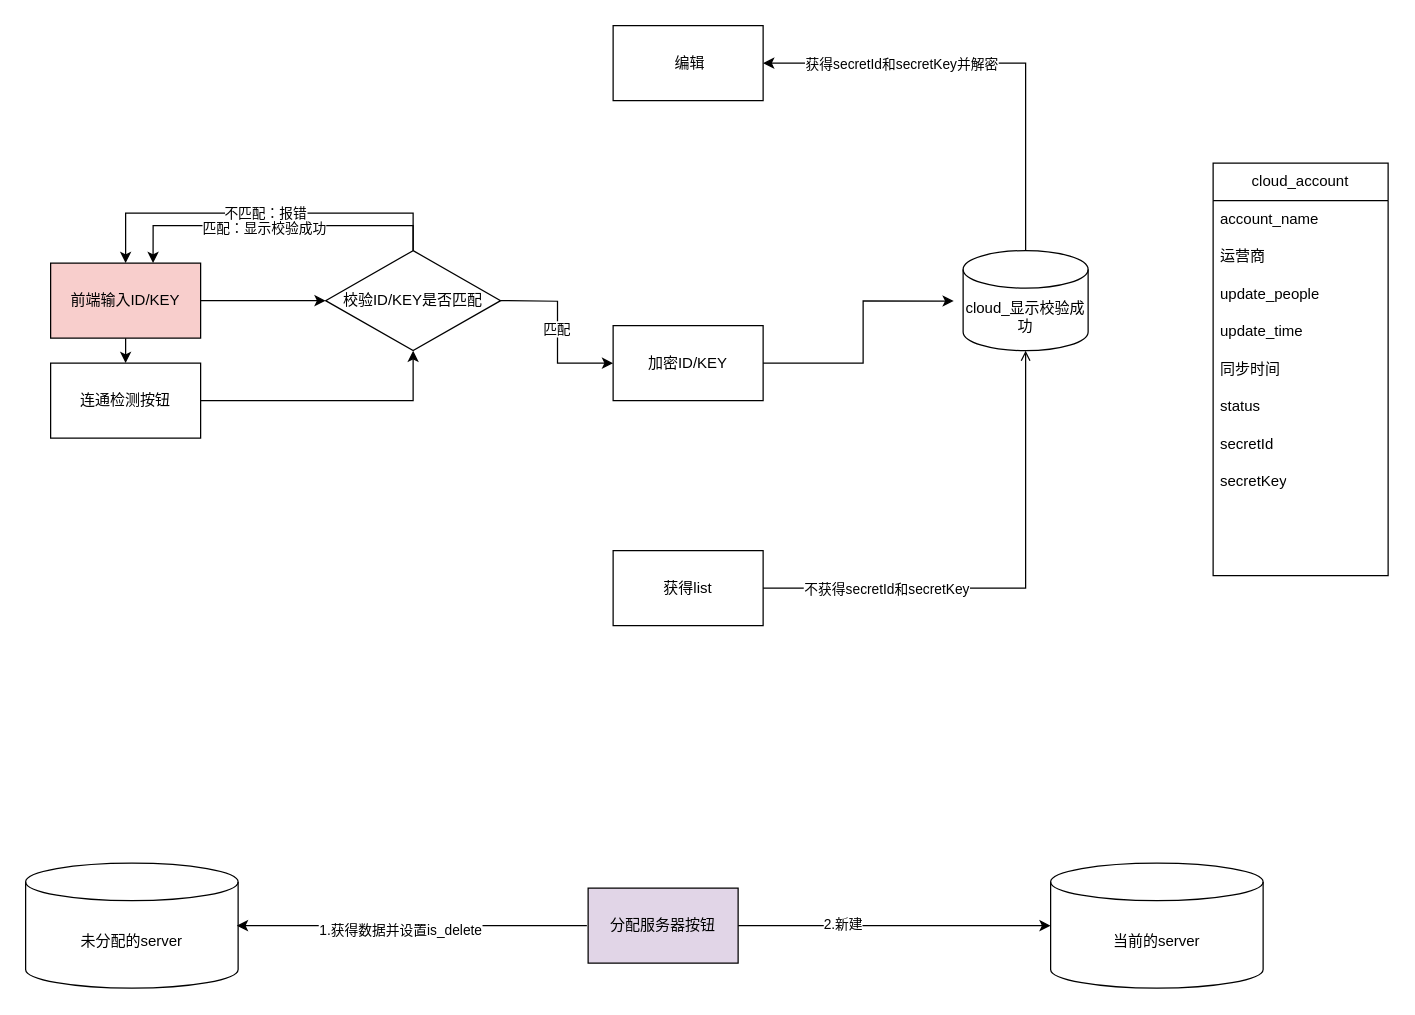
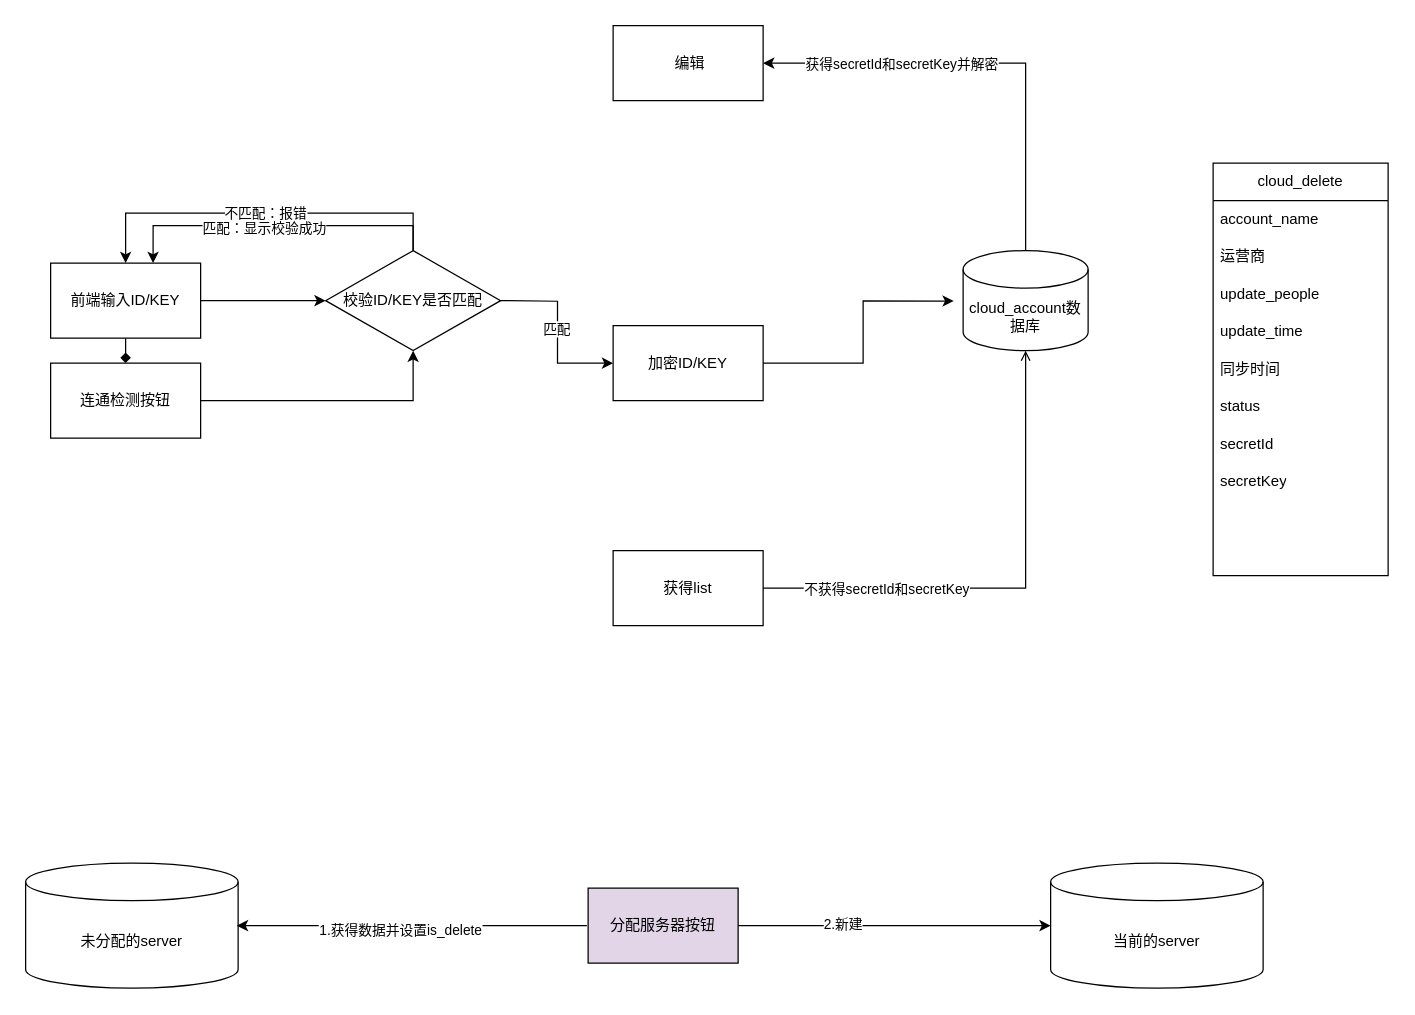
(1301, 182) -> (1301, 182)
(126, 301) -> (126, 301)
(1026, 317) -> (1026, 317)
(126, 353) -> (126, 352)
